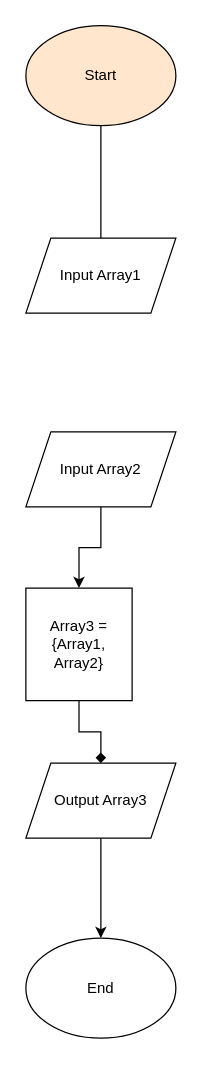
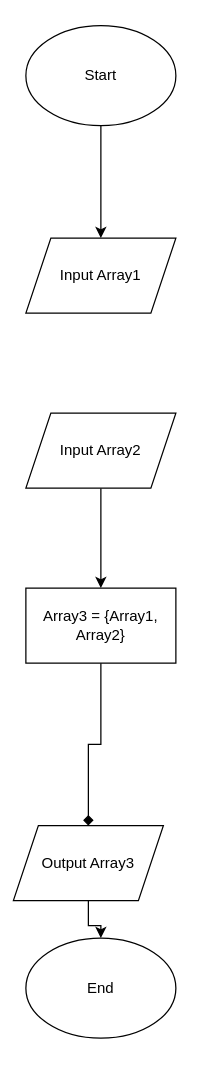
(101, 76) -> (101, 76)
(101, 231) -> (101, 228)
(101, 469) -> (101, 451)
(79, 644) -> (101, 626)
(101, 801) -> (88, 863)
